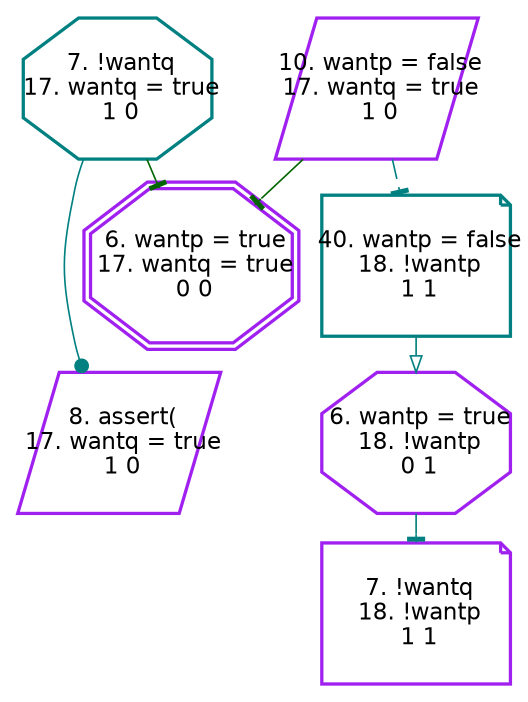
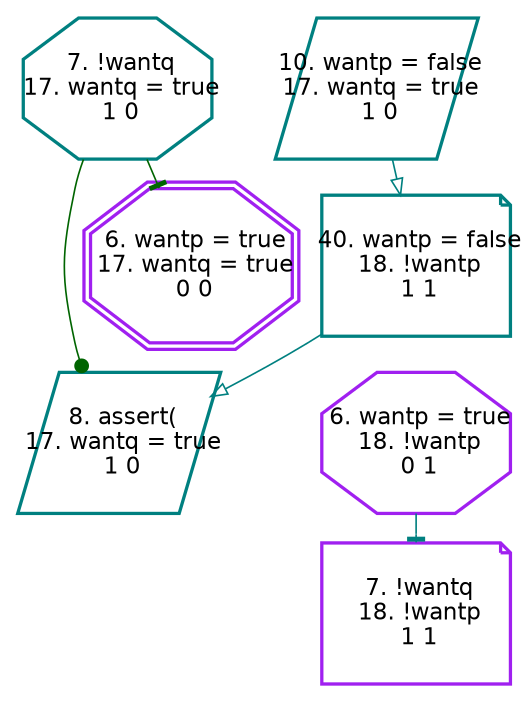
(377, 89) -> (377, 89)
(395, 169) -> (395, 169)
(282, 179) -> none
(65, 259) -> (65, 259)
(416, 346) -> (274, 362)
(119, 443) -> (119, 443)
